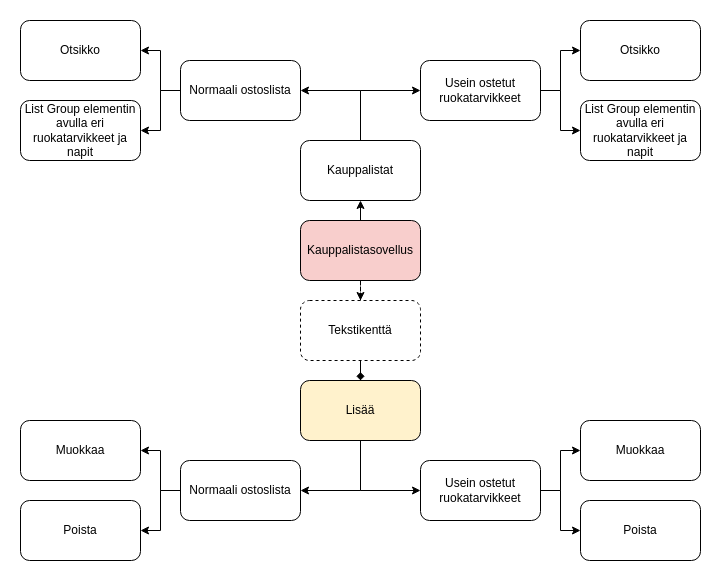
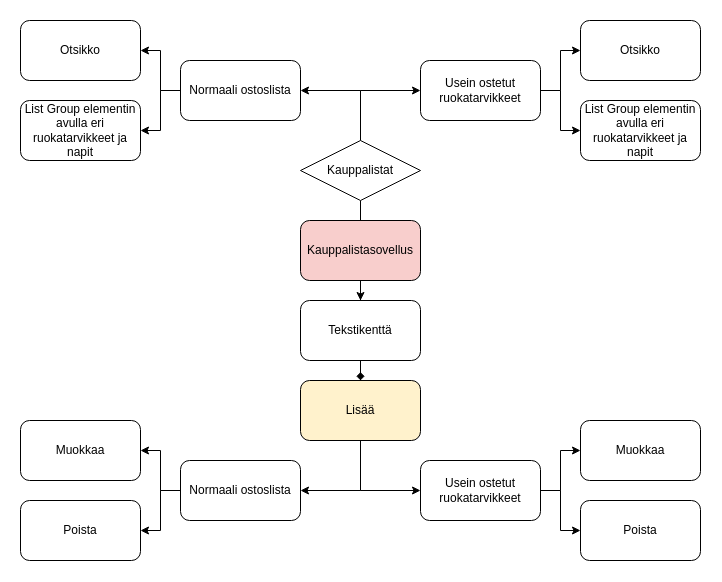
(361, 171) -> (361, 171)
(361, 208) -> (361, 205)
(361, 293) -> (361, 293)
(361, 331) -> (361, 331)
